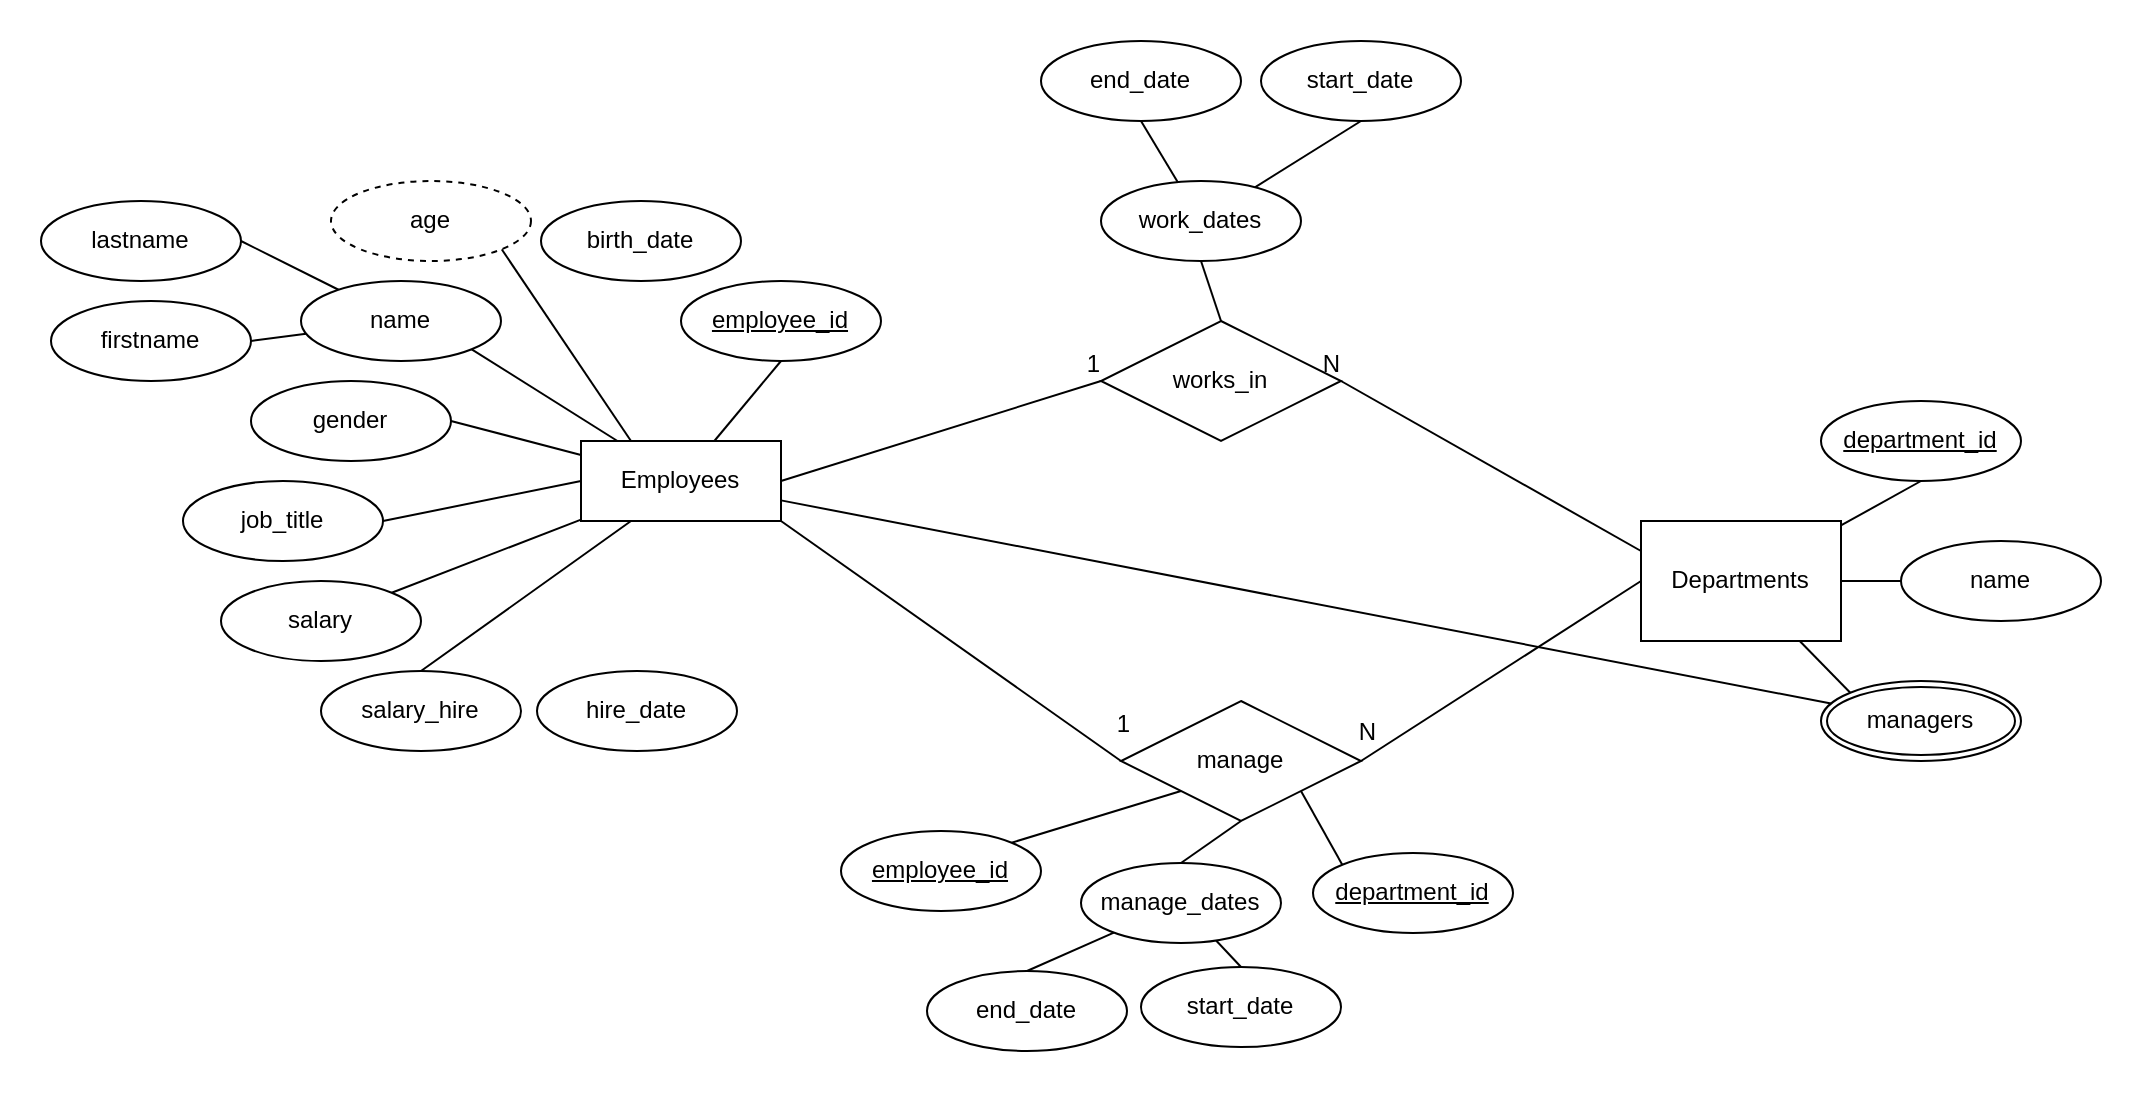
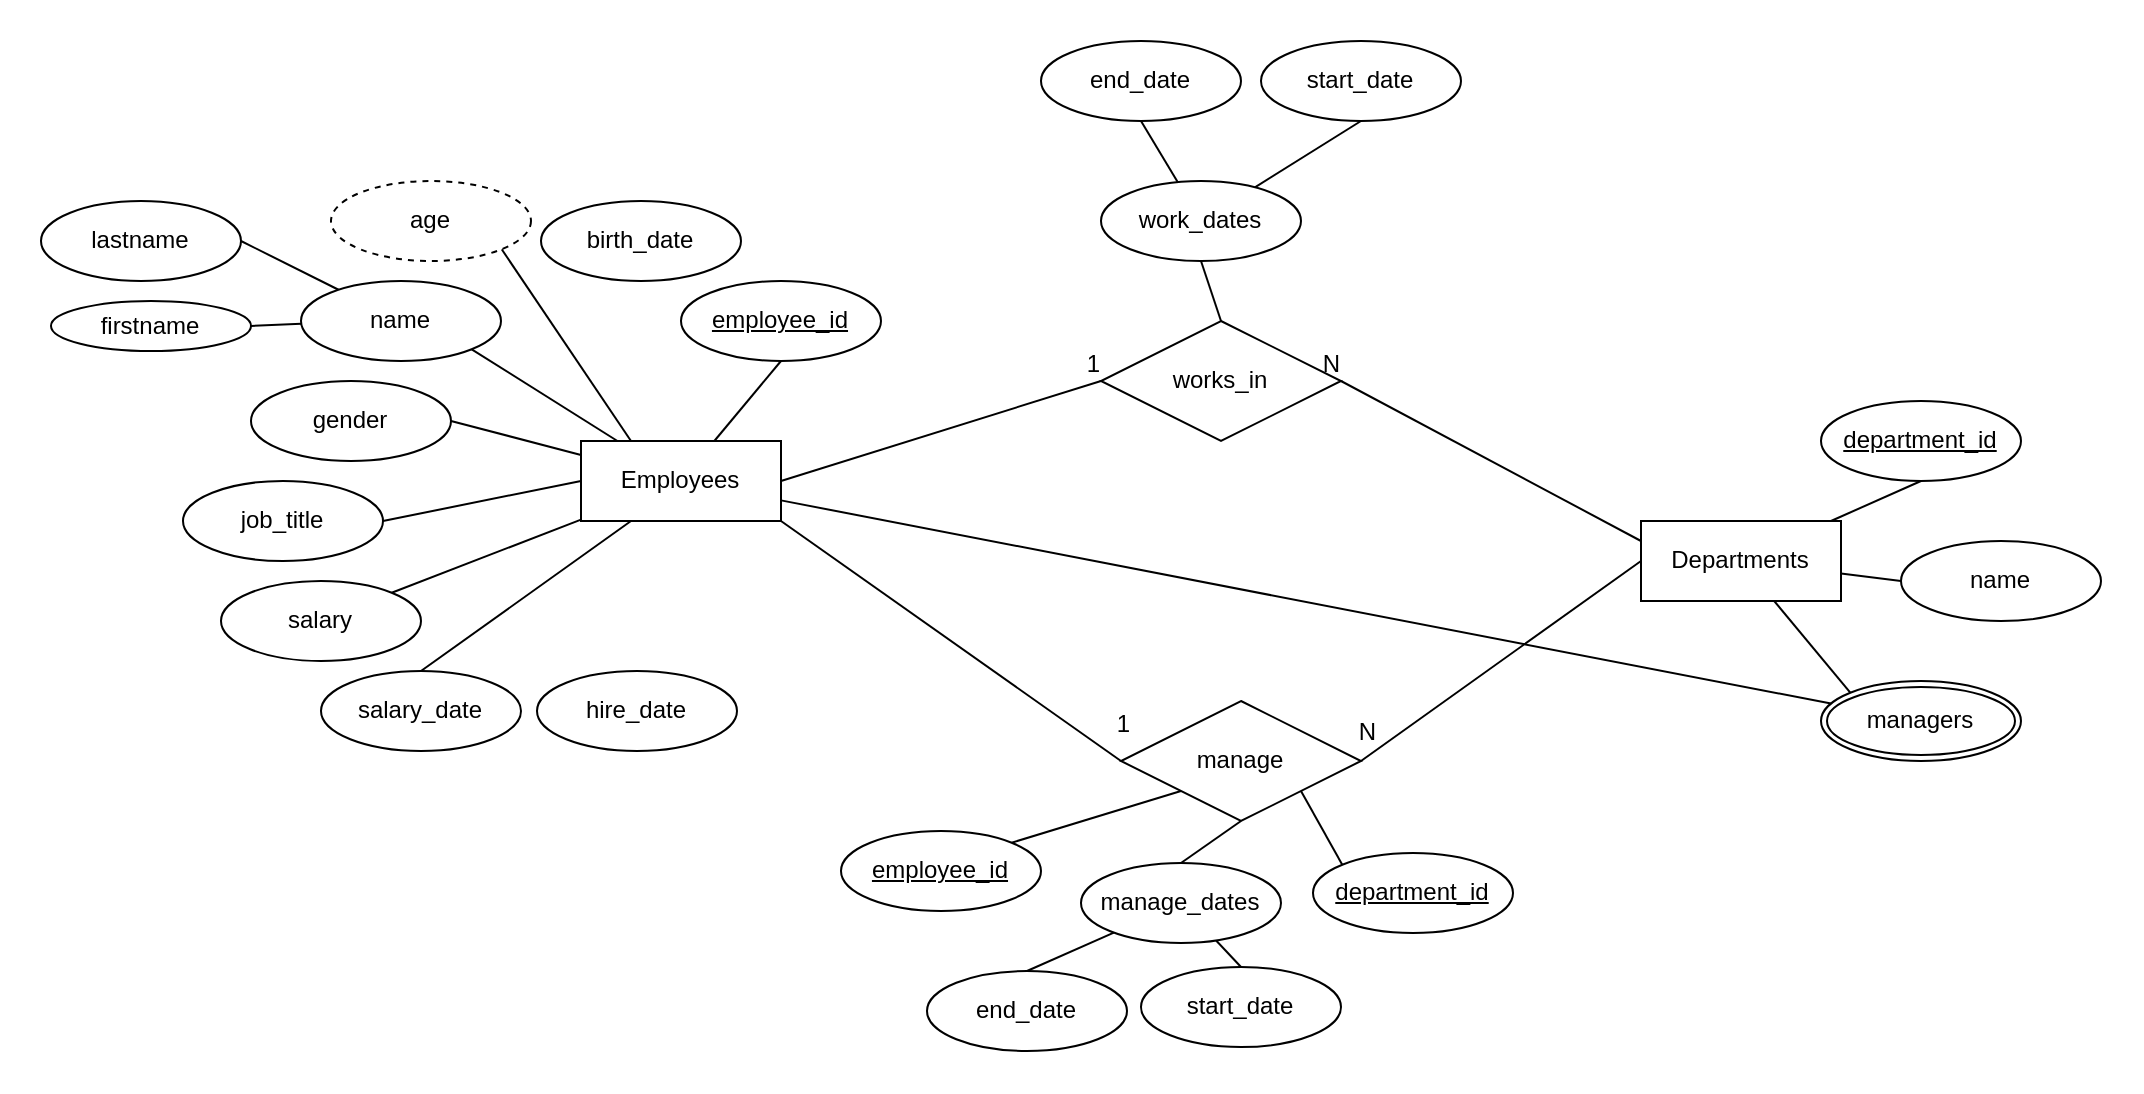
(151, 341) -> (151, 326)
(1741, 581) -> (1741, 561)
(421, 711) -> (421, 711)
